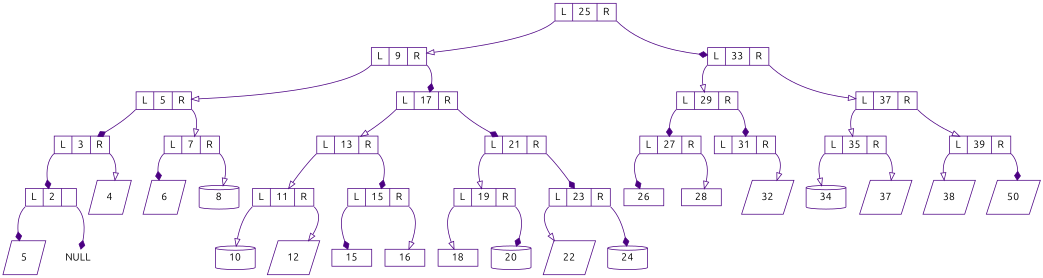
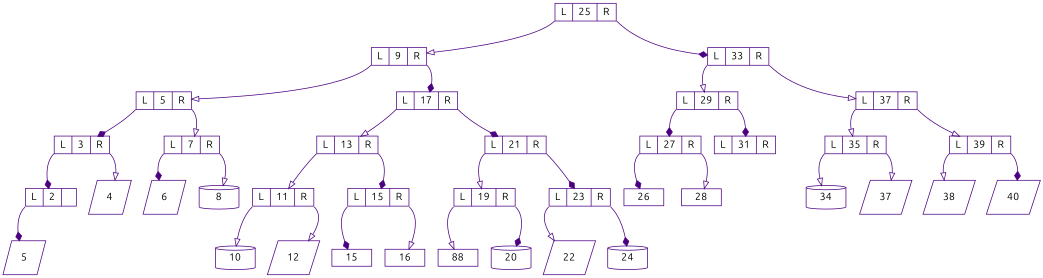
(768, 197) -> none
(1013, 197) -> (1013, 197)
(78, 258) -> none
(458, 258) -> (458, 258)
